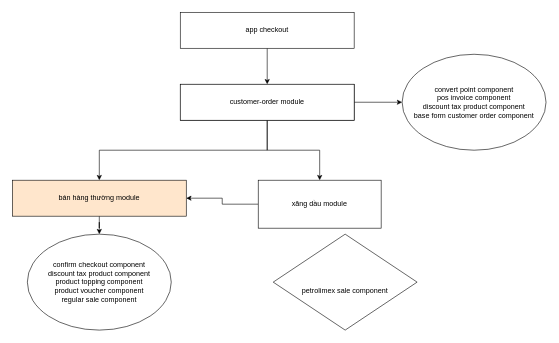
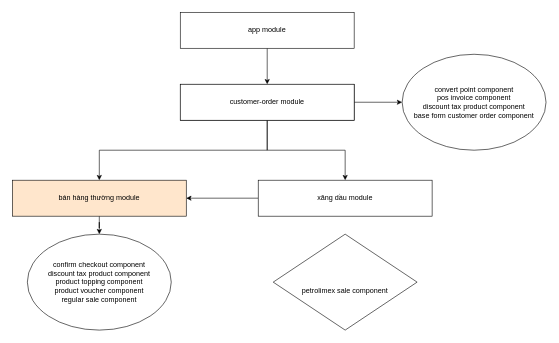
(267, 30) -> (267, 30)
(320, 204) -> (345, 198)
